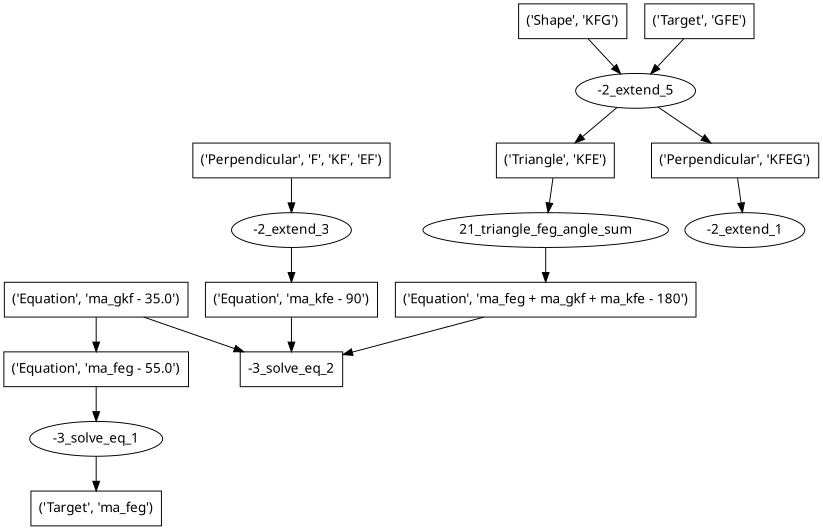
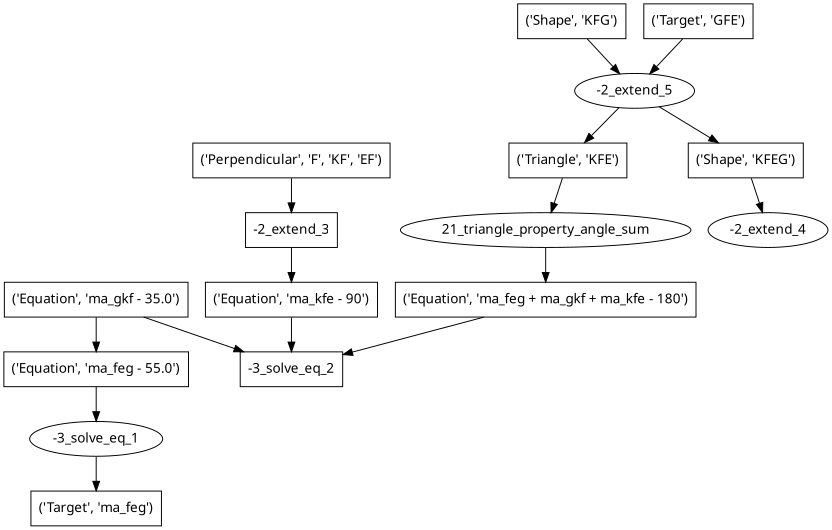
(735, 160) -> (746, 160)
(291, 230) -> (291, 230)
(546, 230) -> (546, 230)
(745, 230) -> (768, 230)
